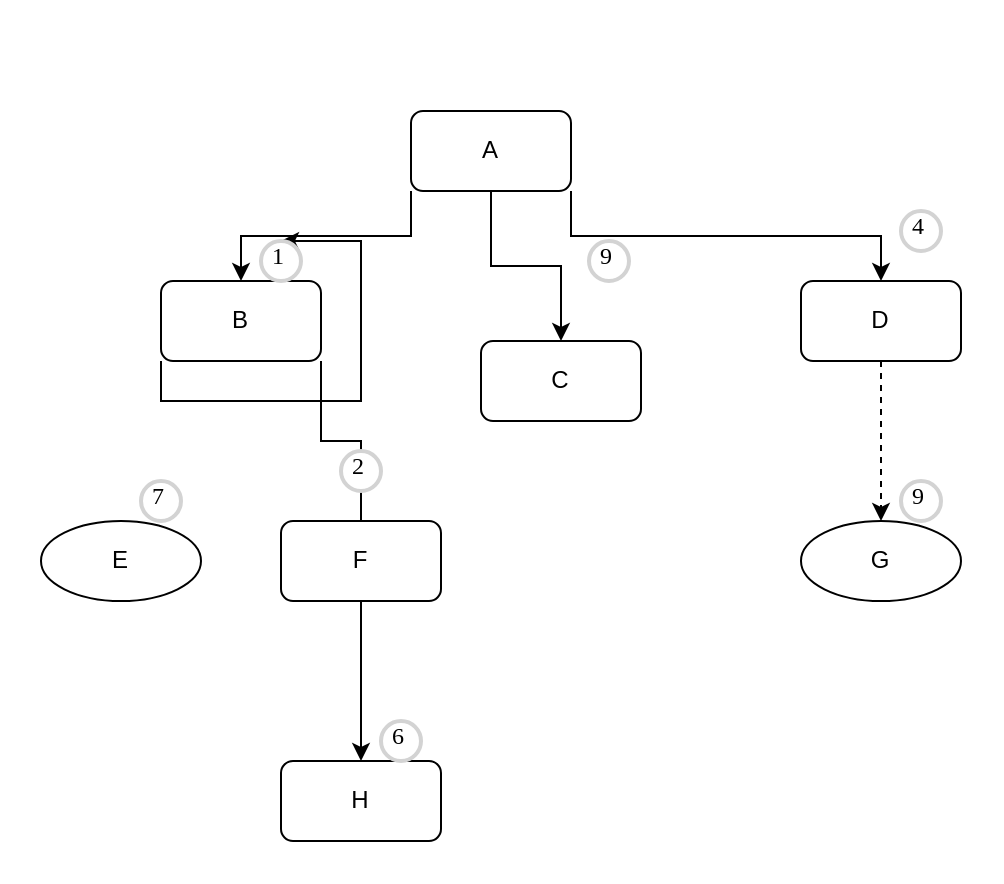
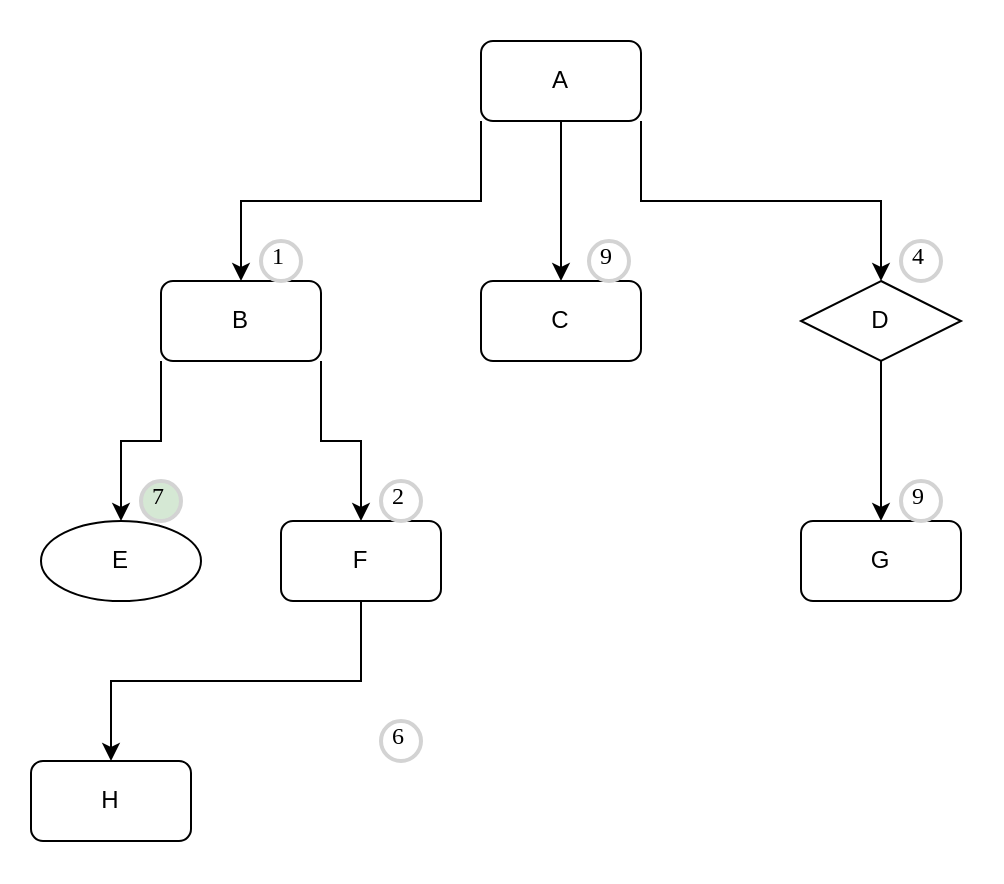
(491, 151) -> (561, 81)
(921, 231) -> (921, 261)
(881, 321) -> (881, 321)
(561, 381) -> (561, 321)
(361, 389) -> (129, 441)
(881, 433) -> (881, 433)
(361, 471) -> (401, 501)
(161, 501) -> (161, 501)
(361, 511) -> (361, 506)
(881, 561) -> (881, 561)
(361, 801) -> (111, 801)
